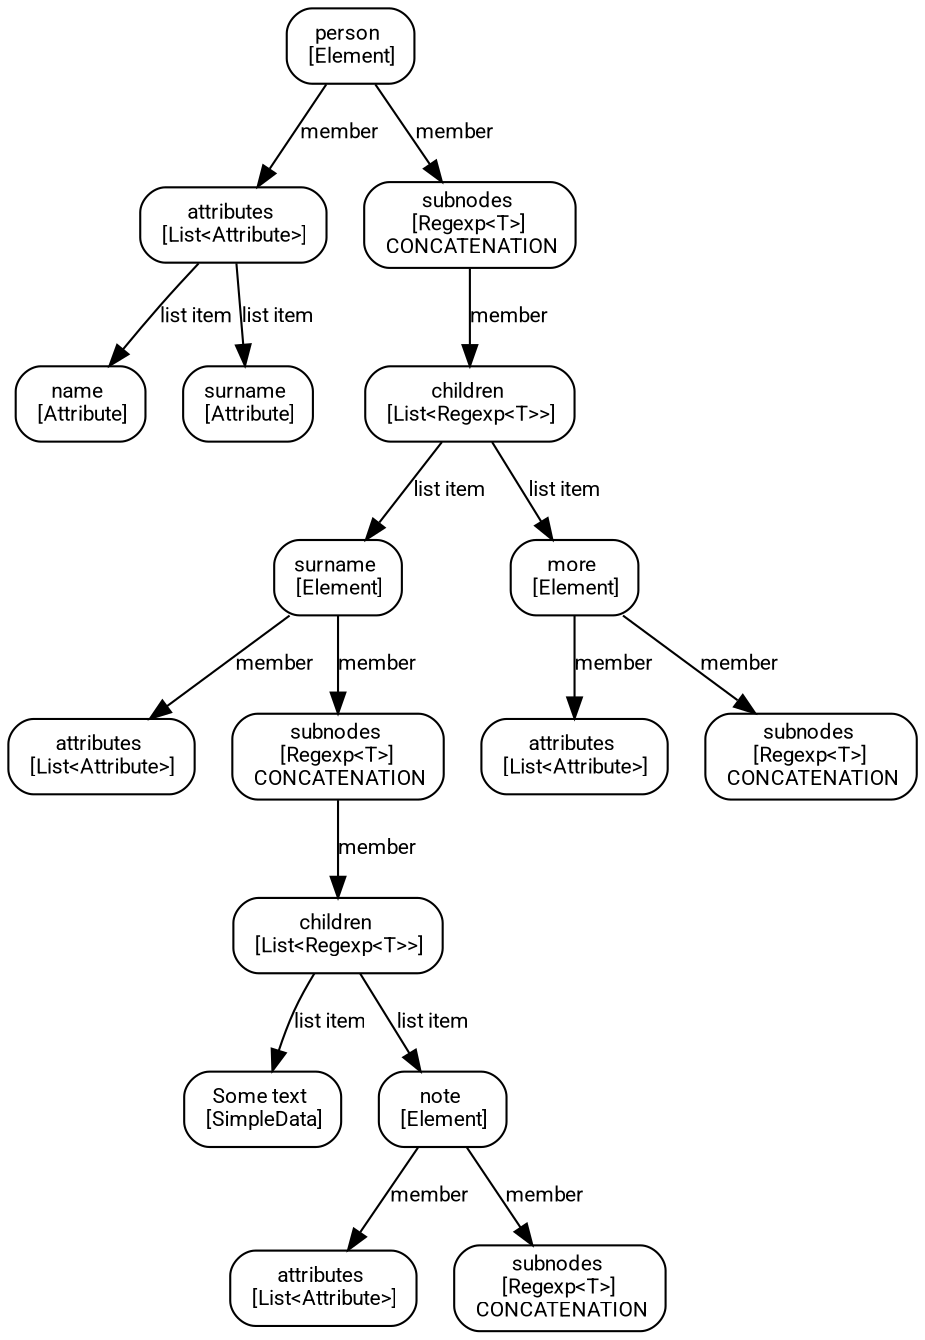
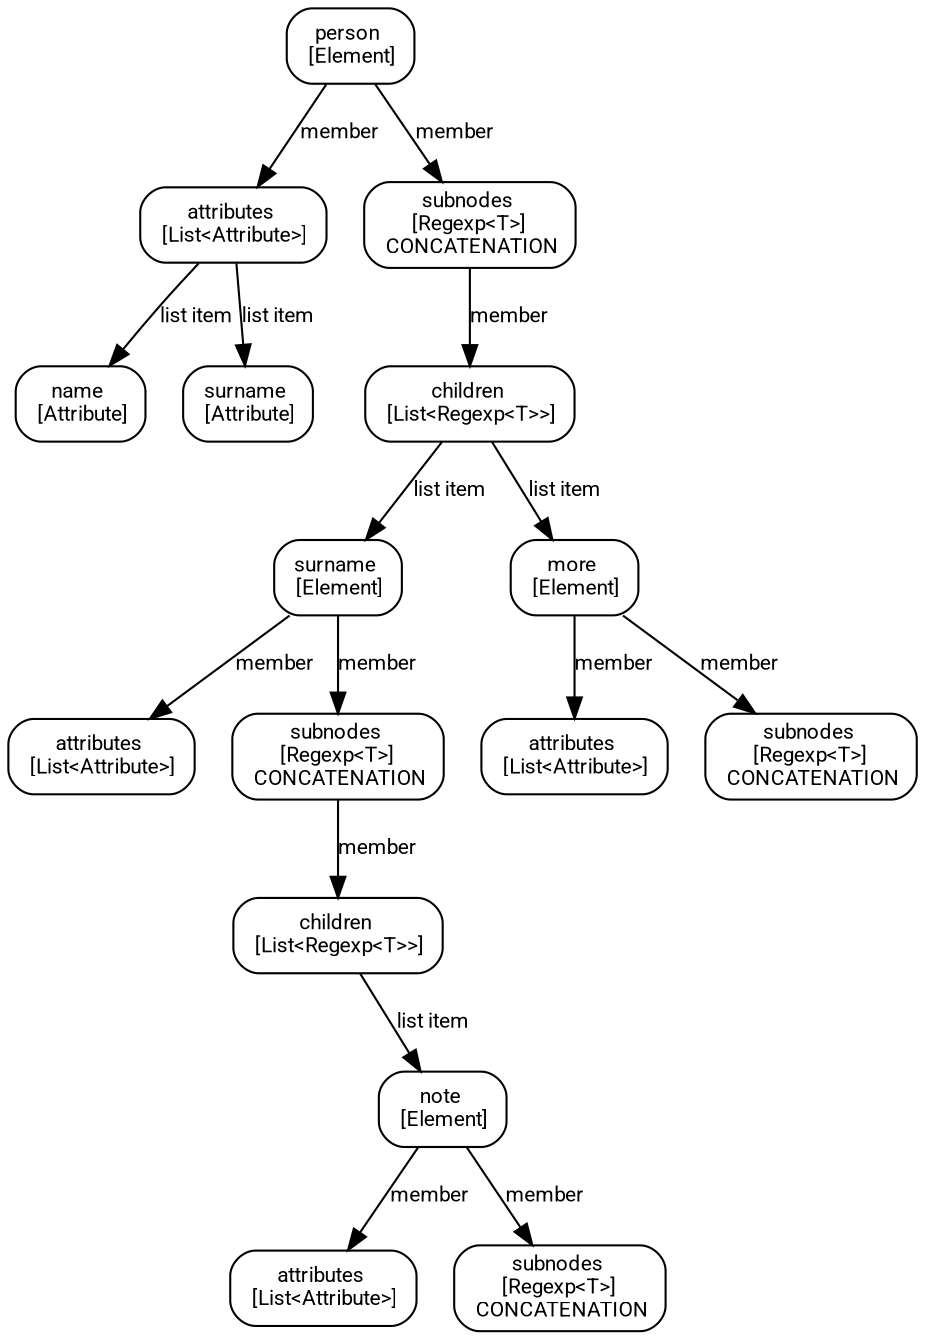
(263, 1109) -> none
